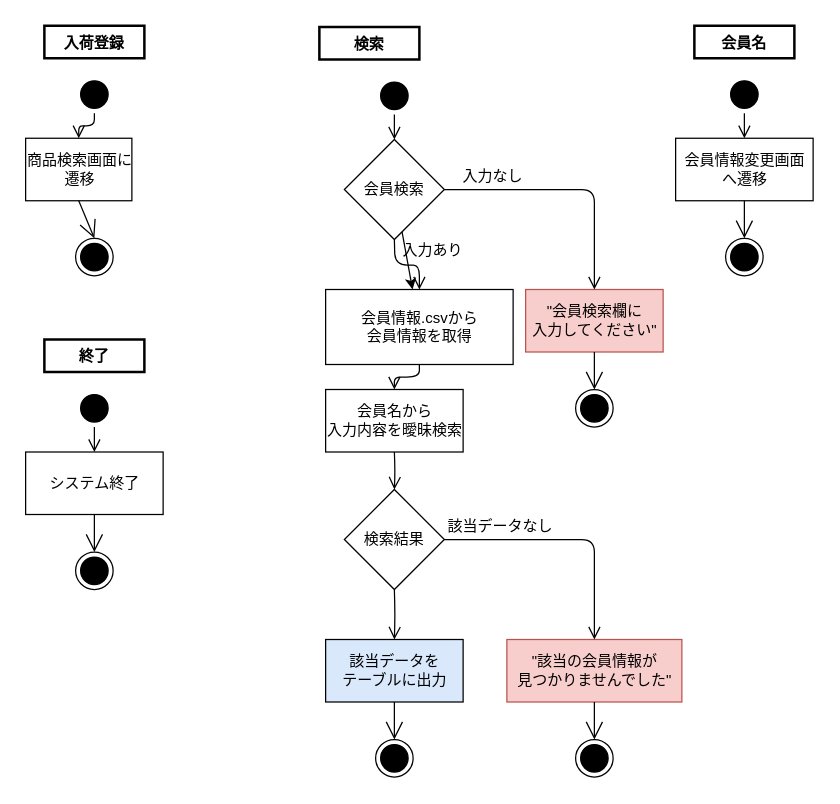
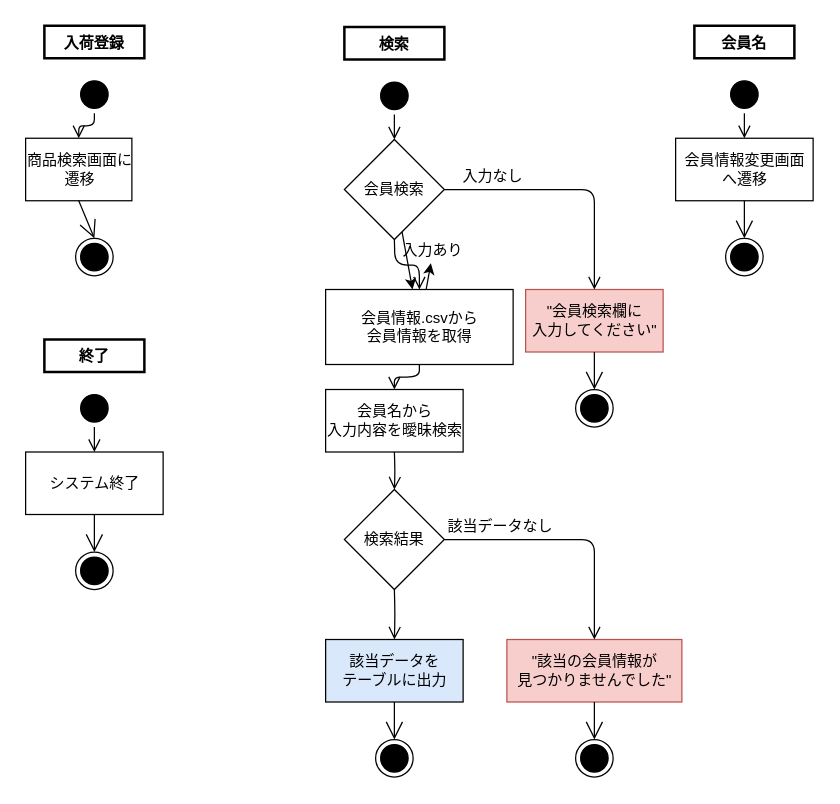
(369, 43) -> (394, 43)
none -> (428, 280)
